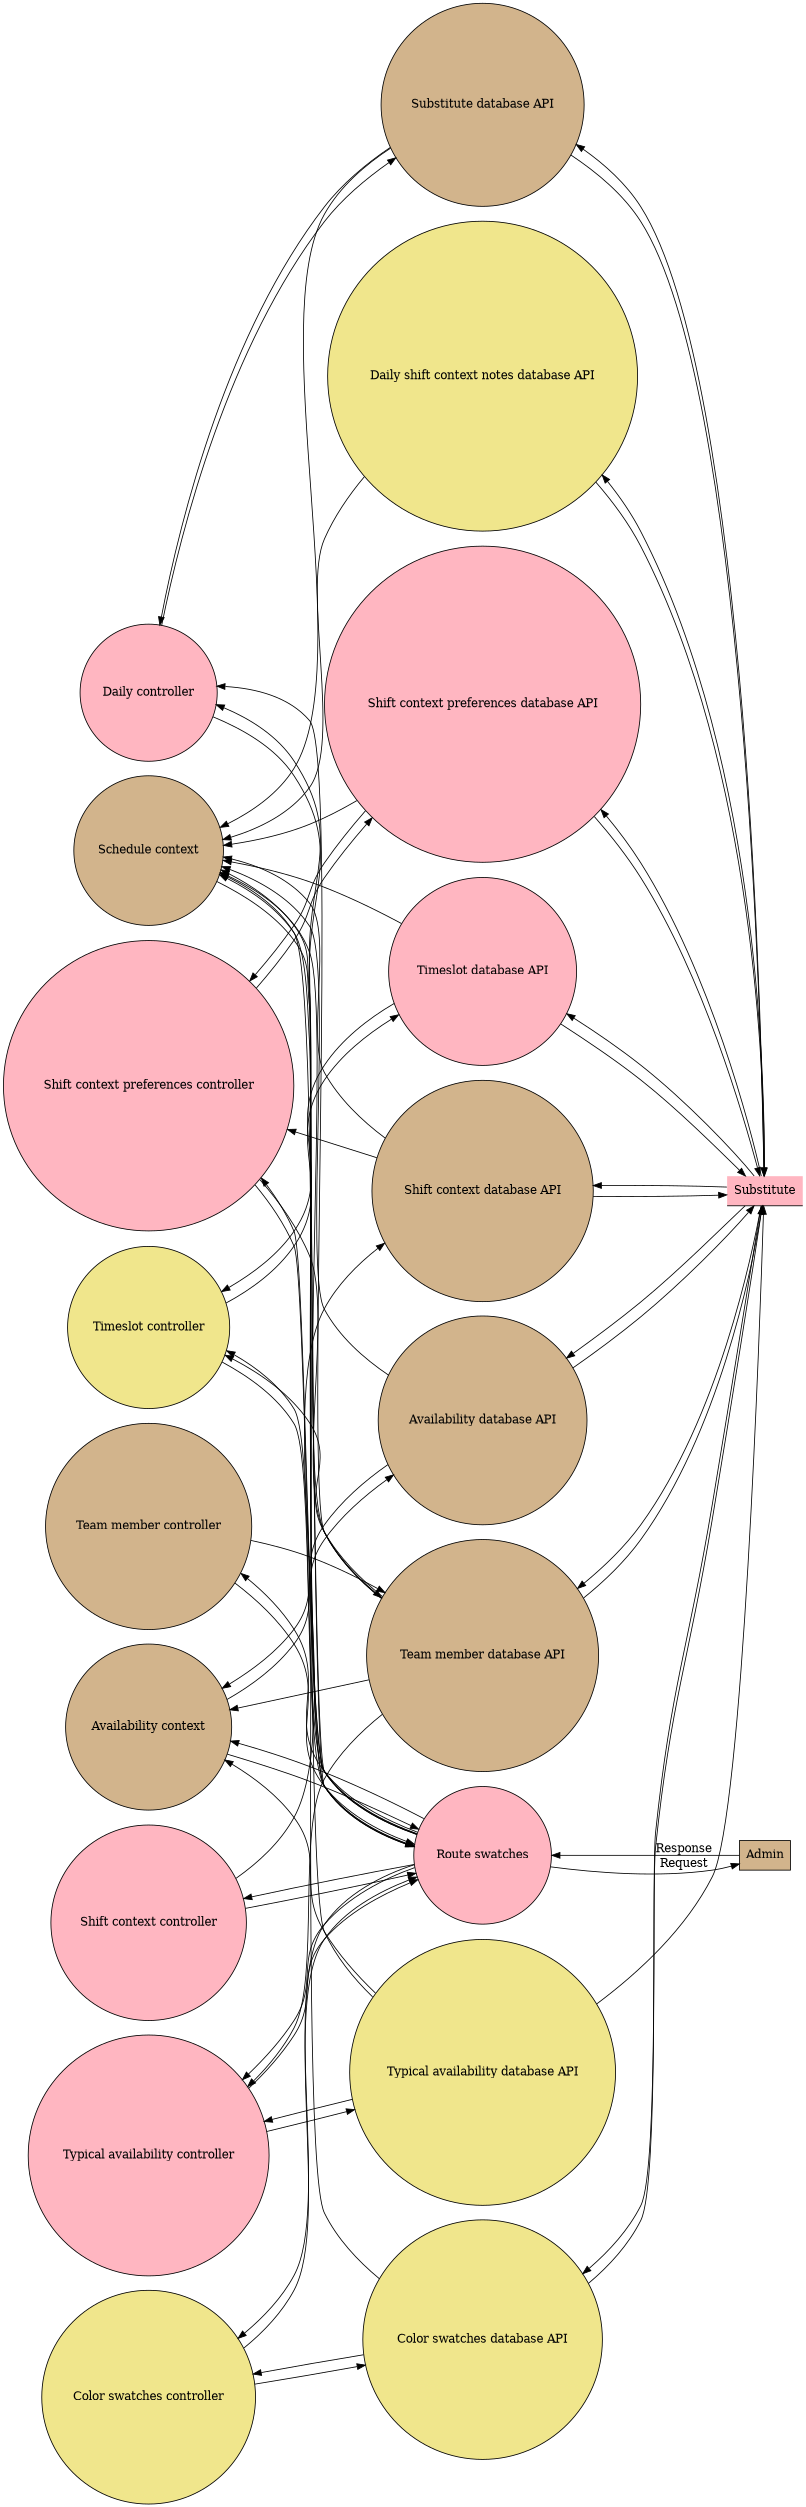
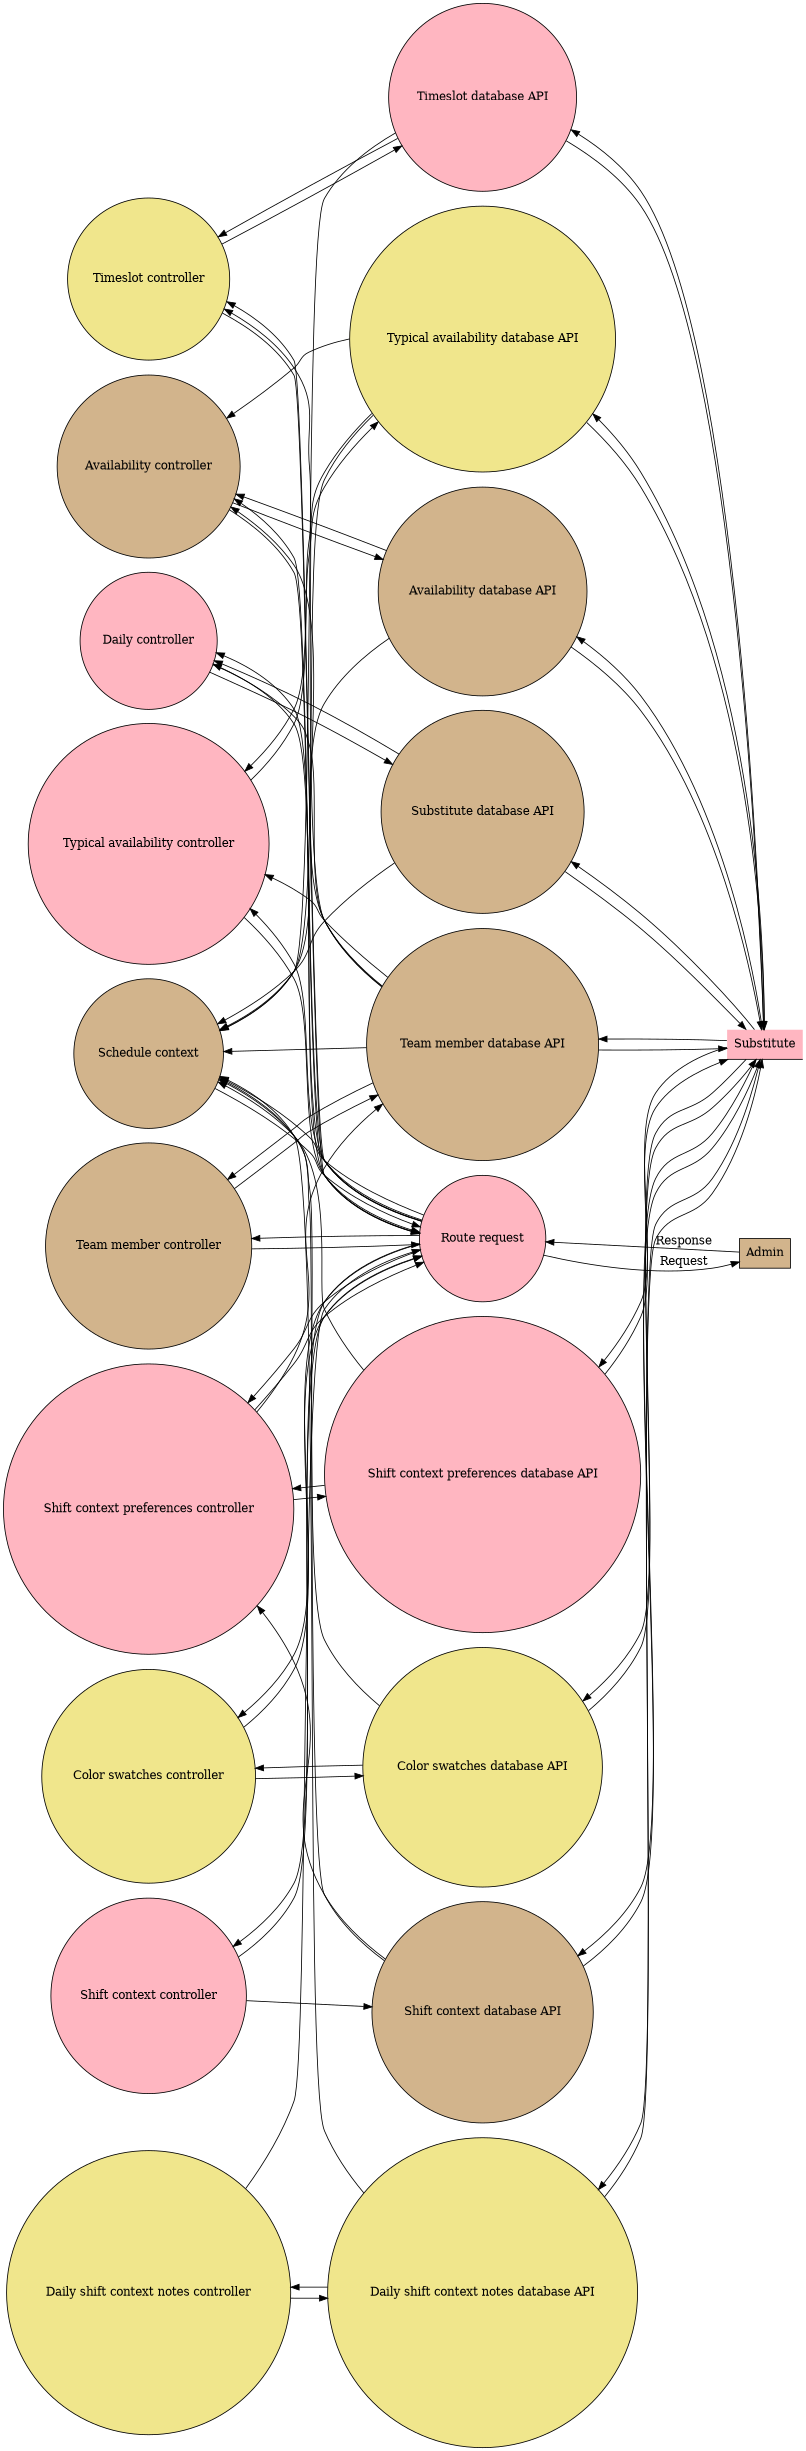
none -> (693, 586)
none -> (303, 1121)
(149, 1727) -> (149, 467)
(483, 1855) -> (483, 1239)
none -> (149, 2293)
